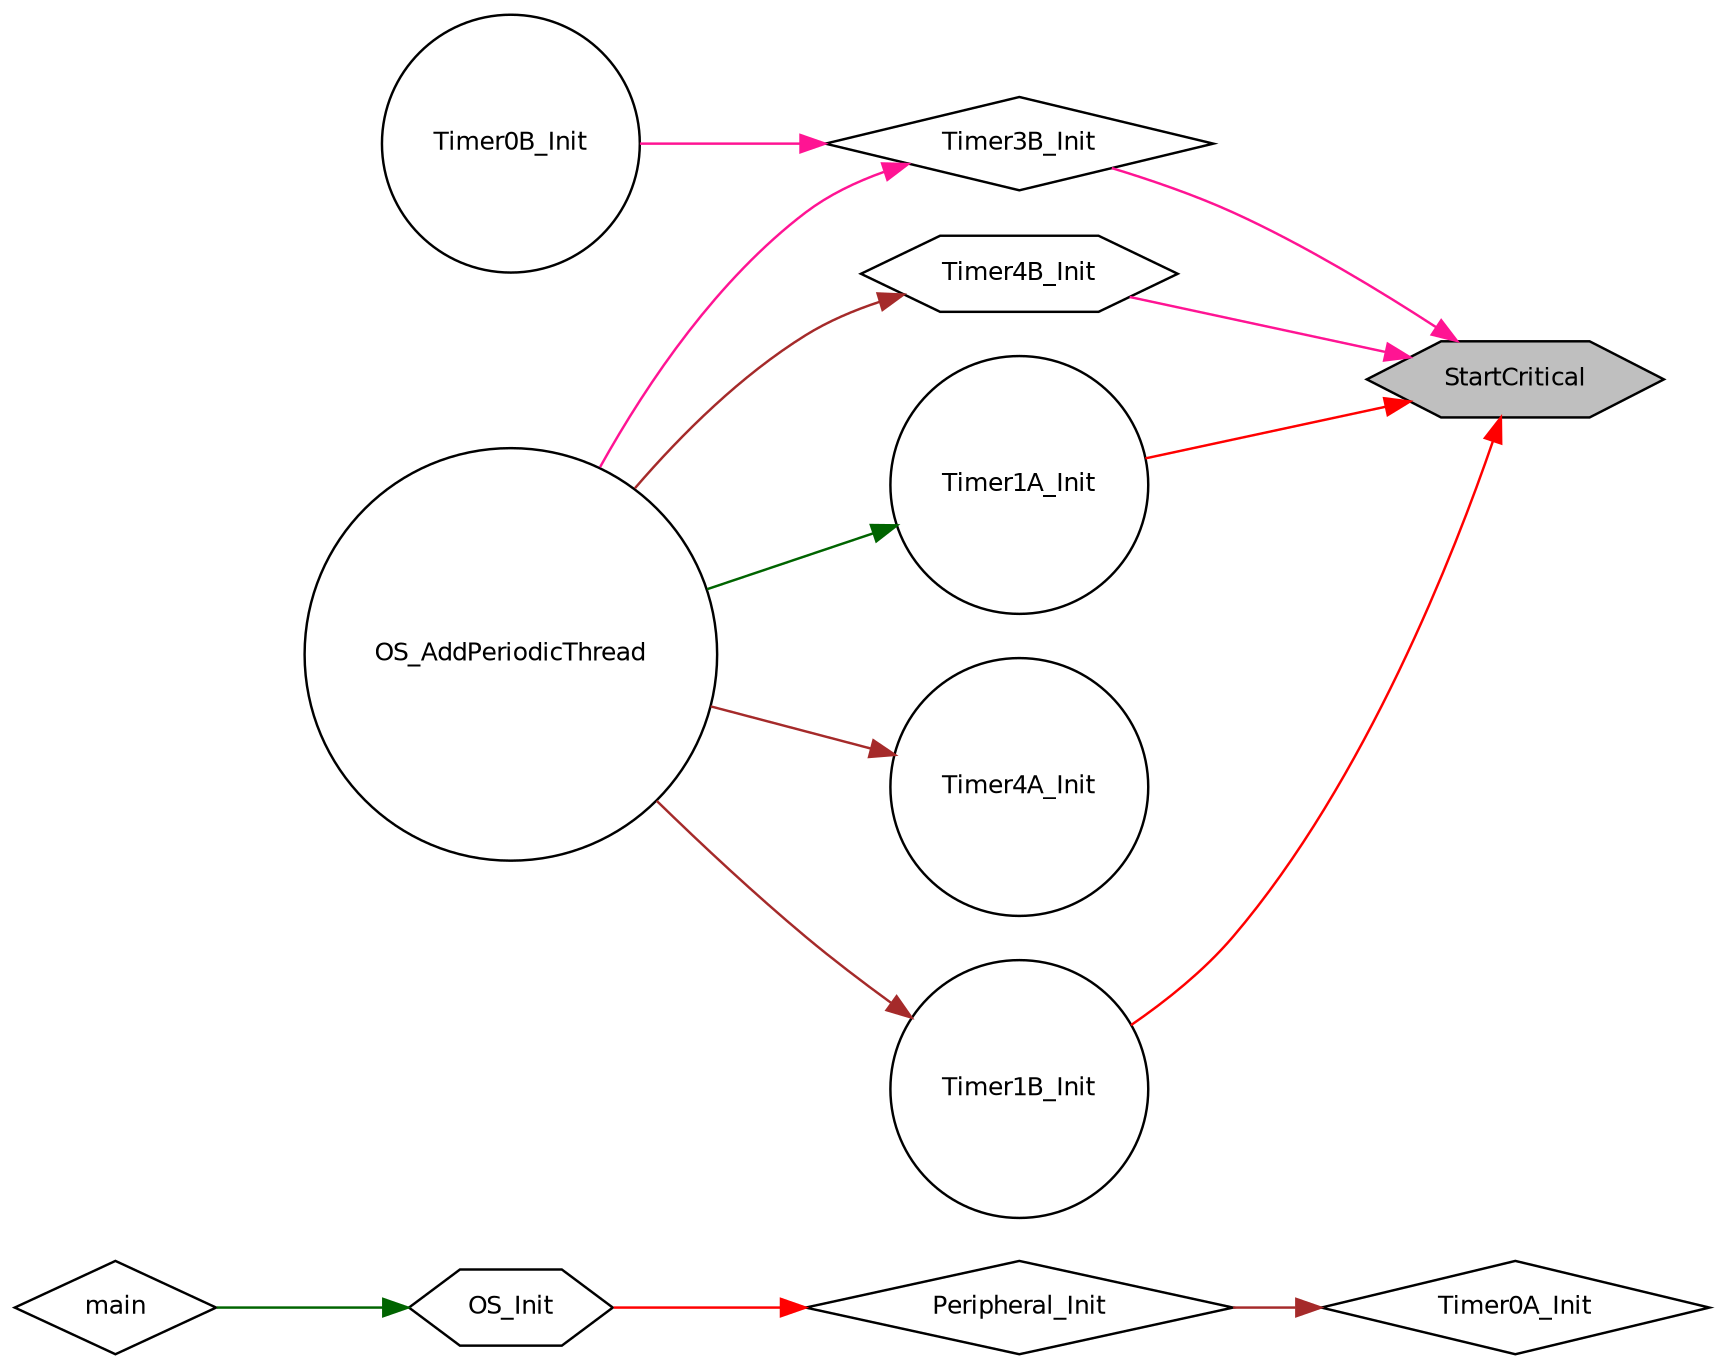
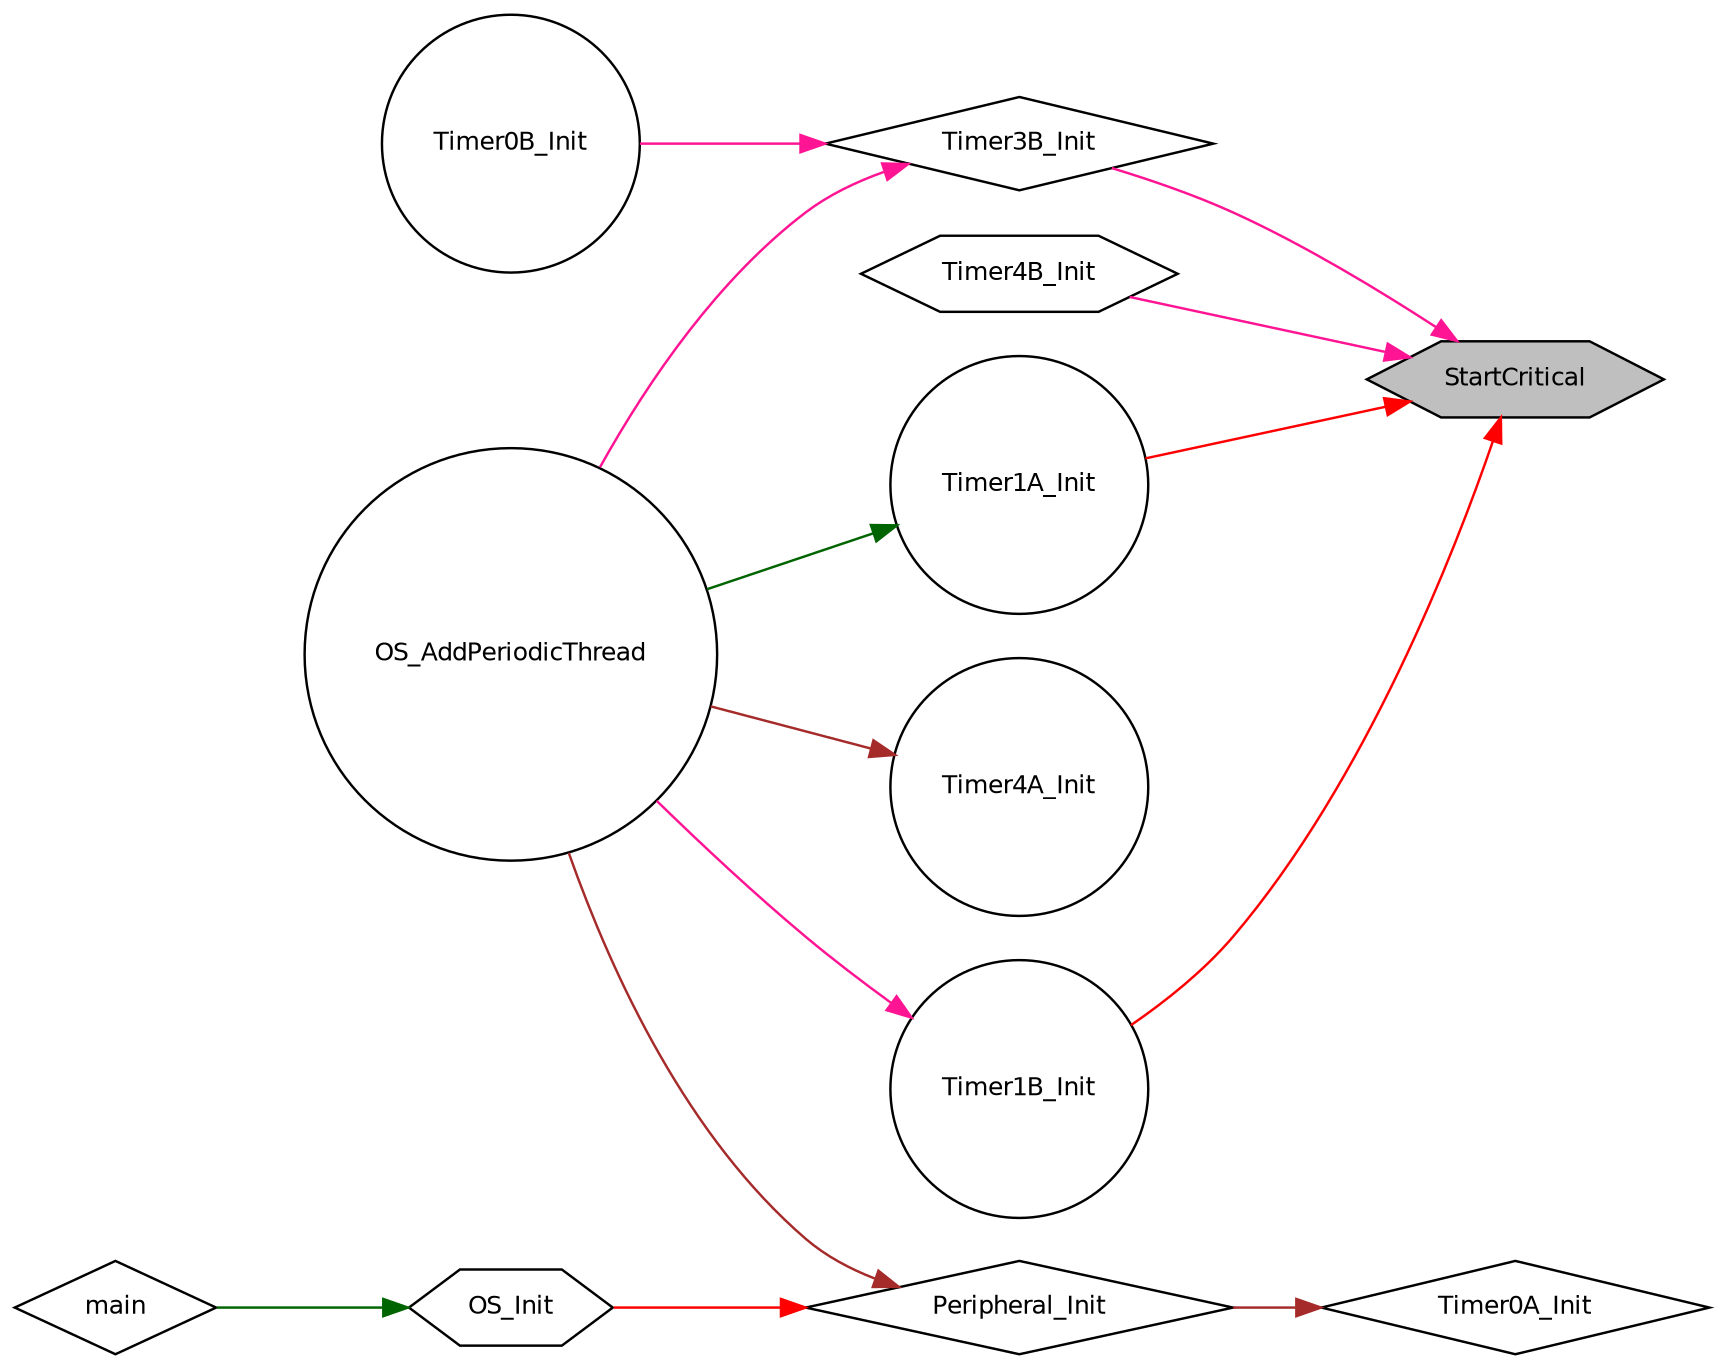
(746, 379) -> (684, 1095)
(770, 906) -> (770, 906)
